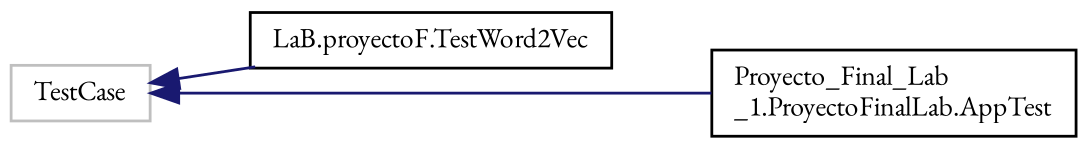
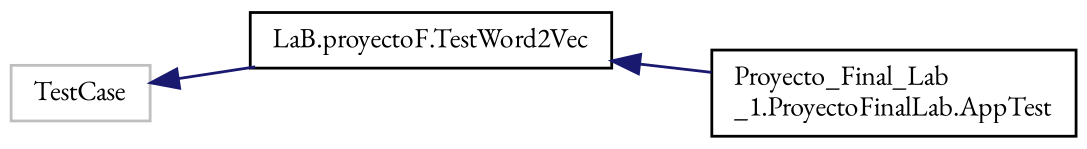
(445, 93) -> (675, 68)
